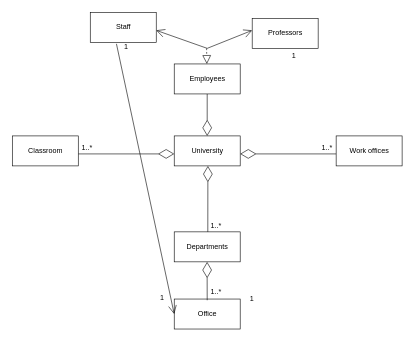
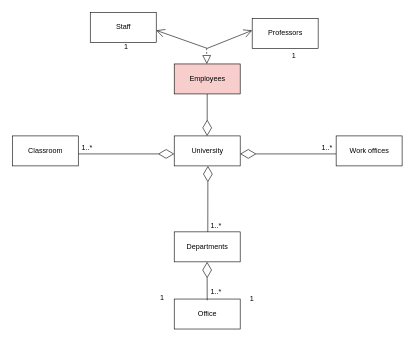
(207, 79) -> (207, 79)
(145, 178) -> none
